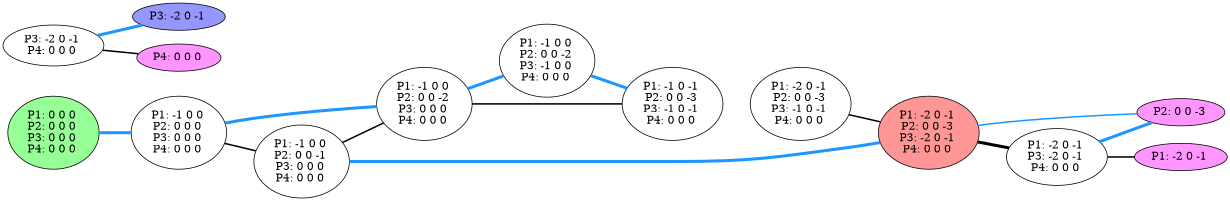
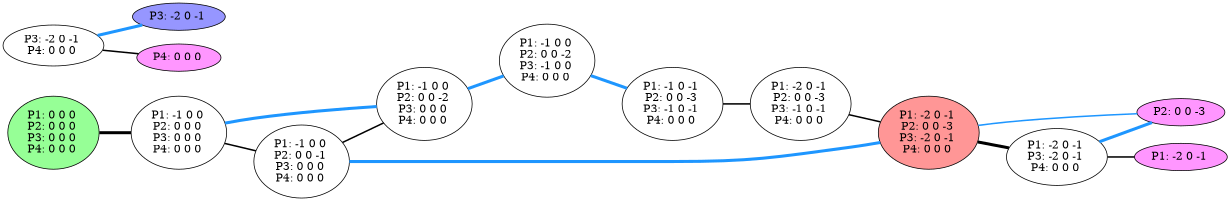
(547, 104) -> (737, 104)
(115, 133) -> (115, 133)
